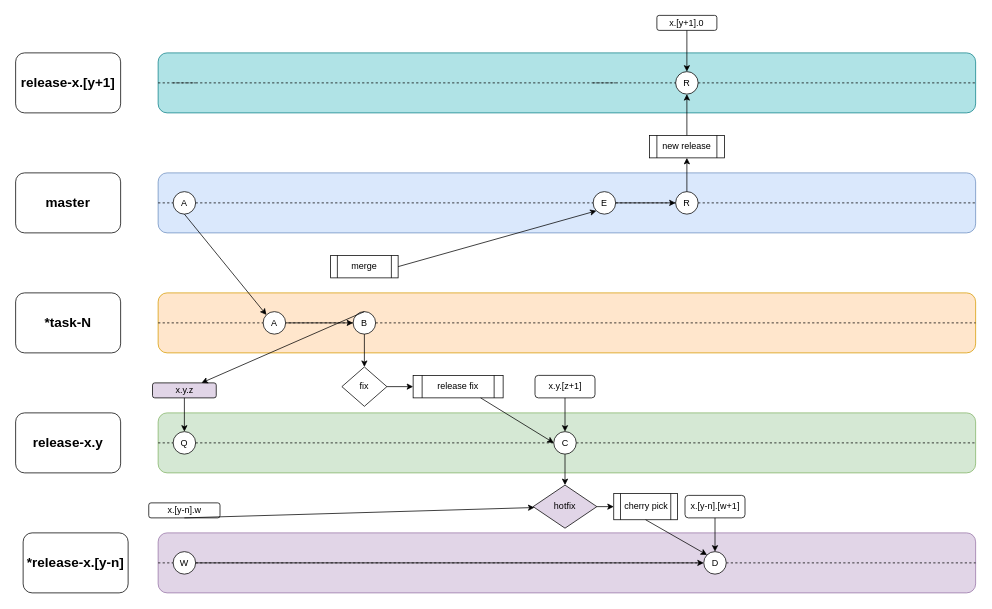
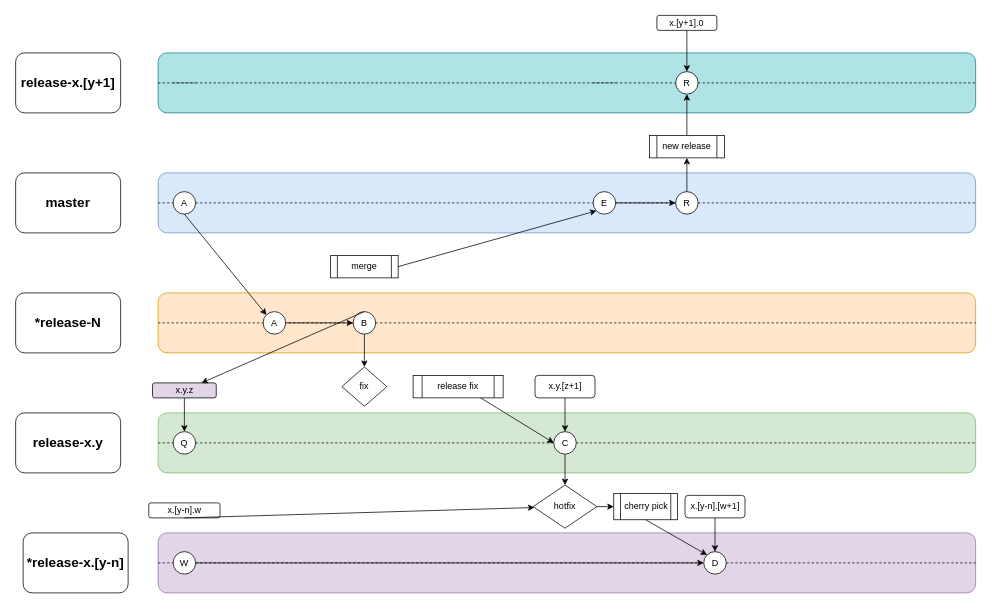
(68, 323) -> (68, 323)
(397, 387) -> none
(565, 507) -> (565, 507)
